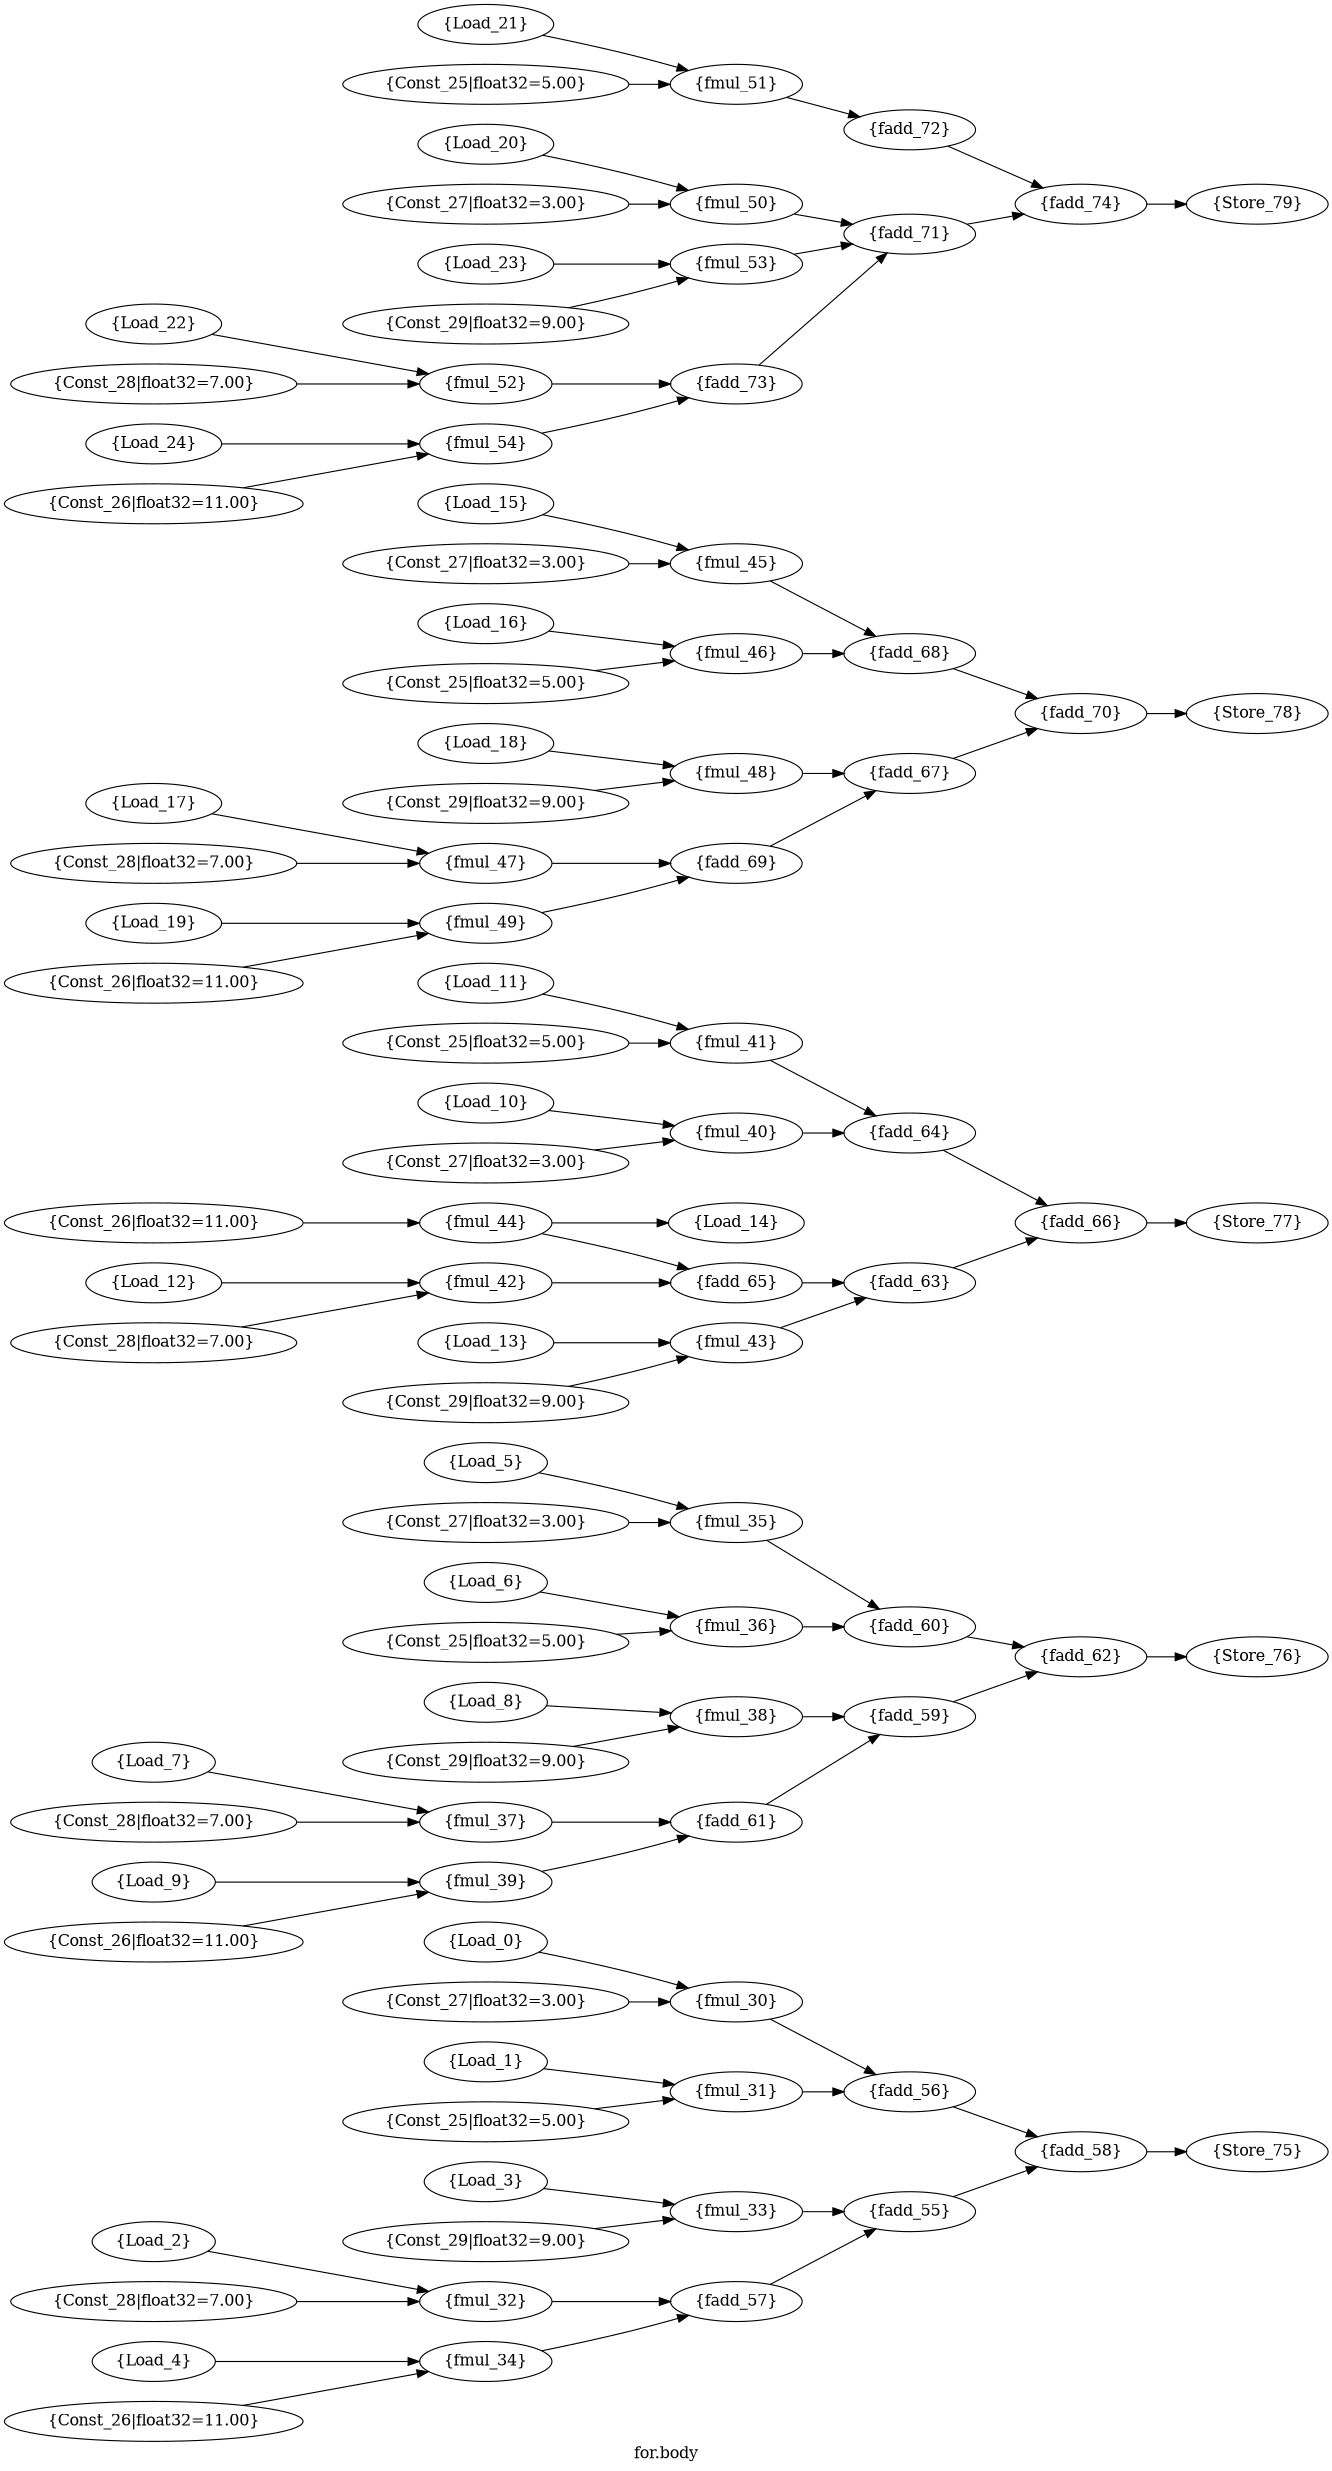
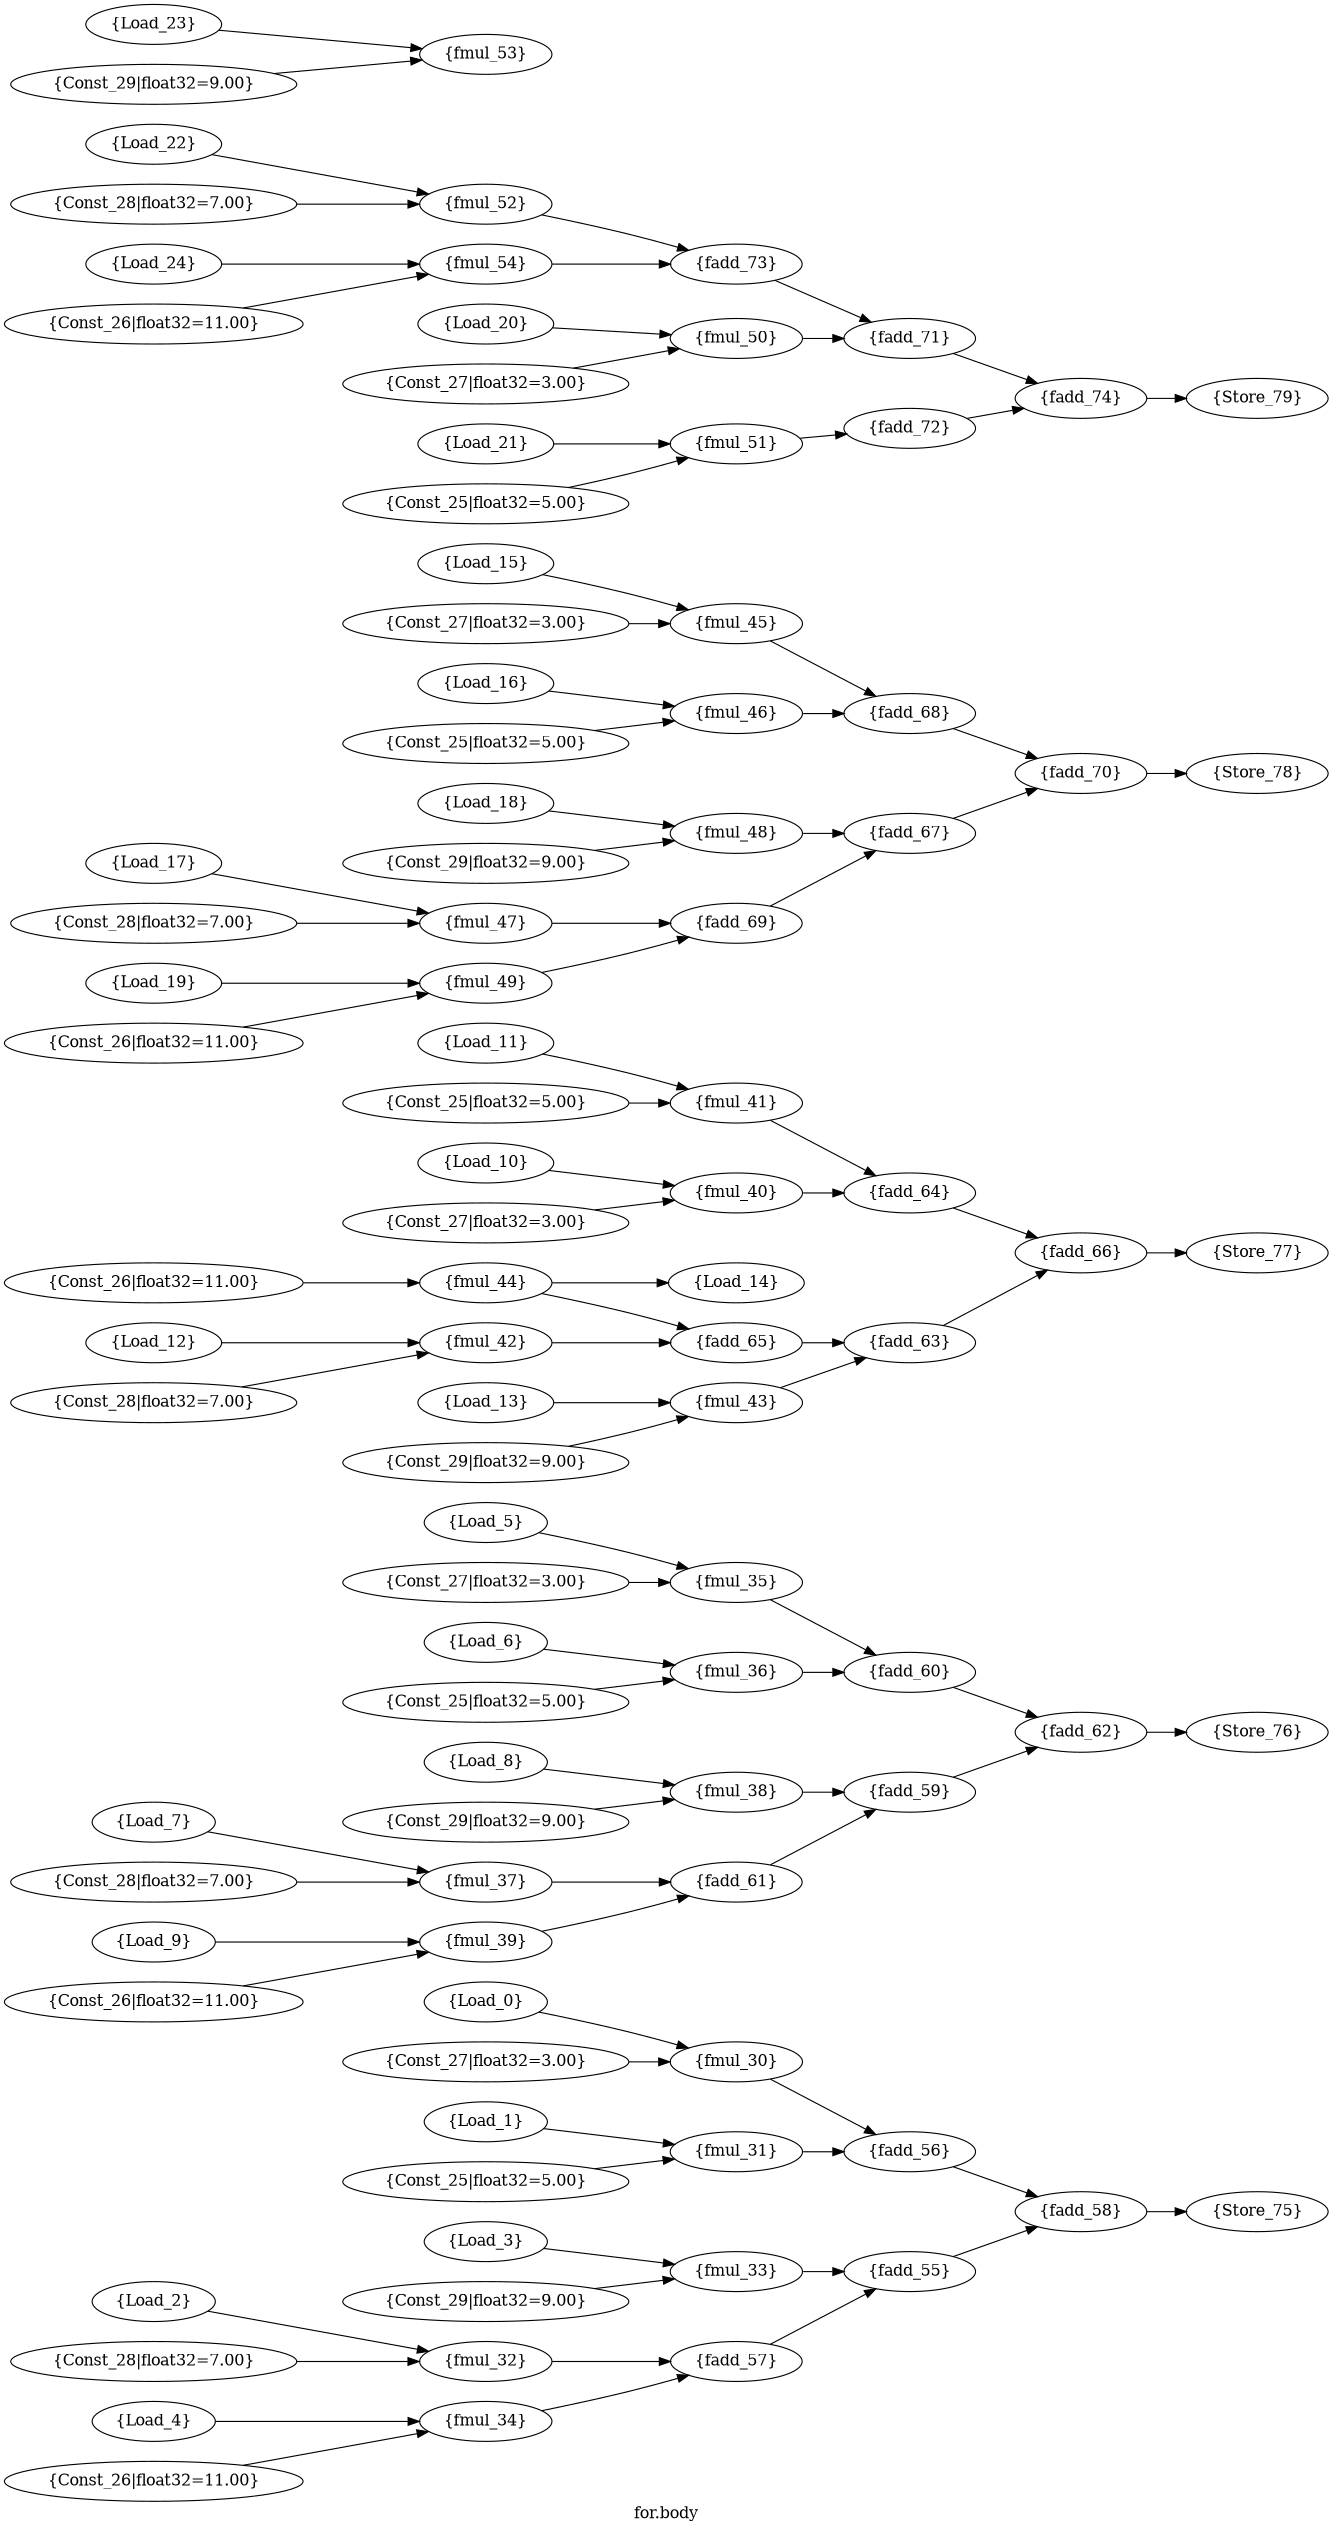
(818, 250) -> none
